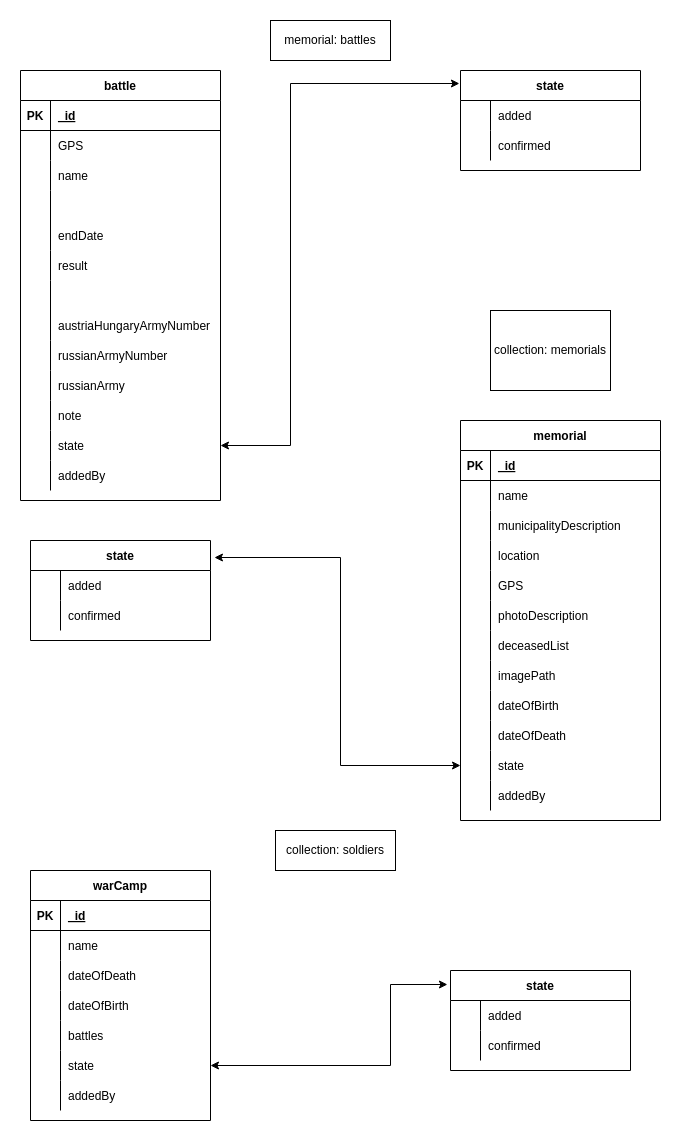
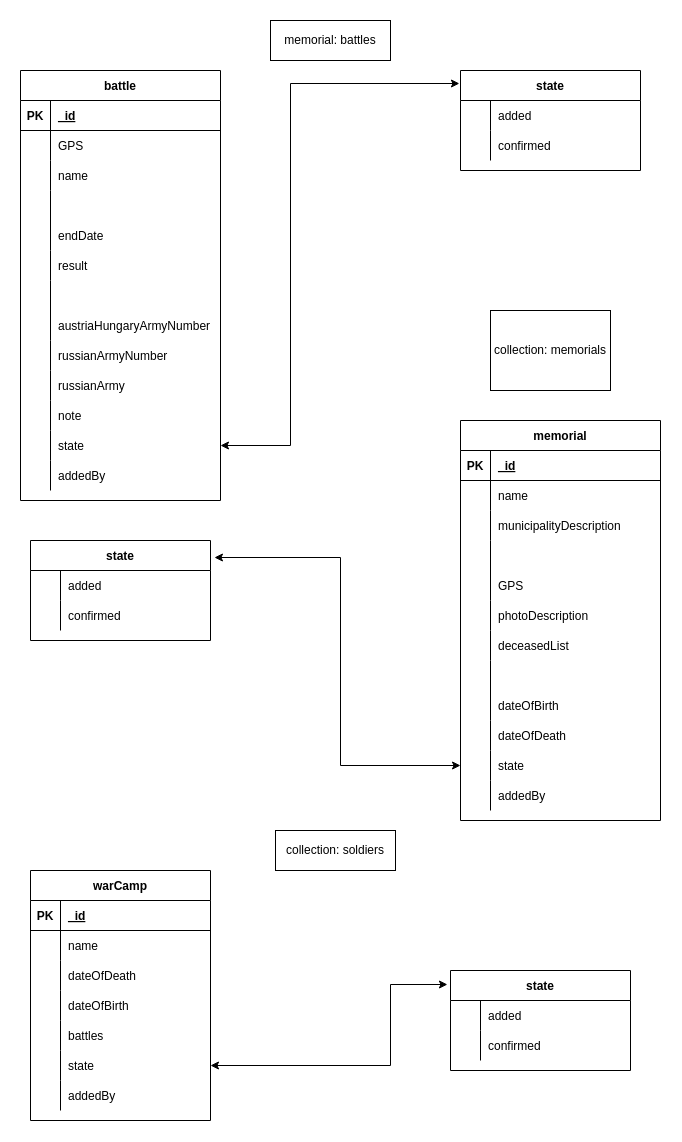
(576, 556) -> none
(576, 676) -> none
